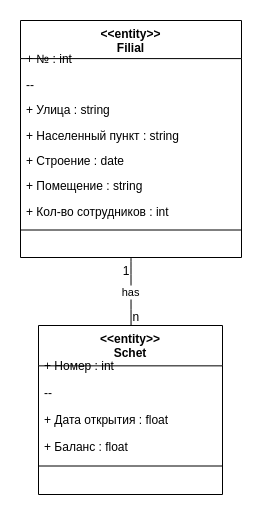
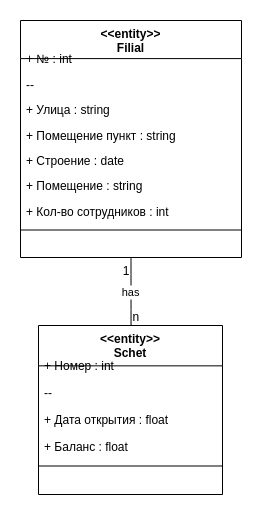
(107, 136) -> (104, 136)
